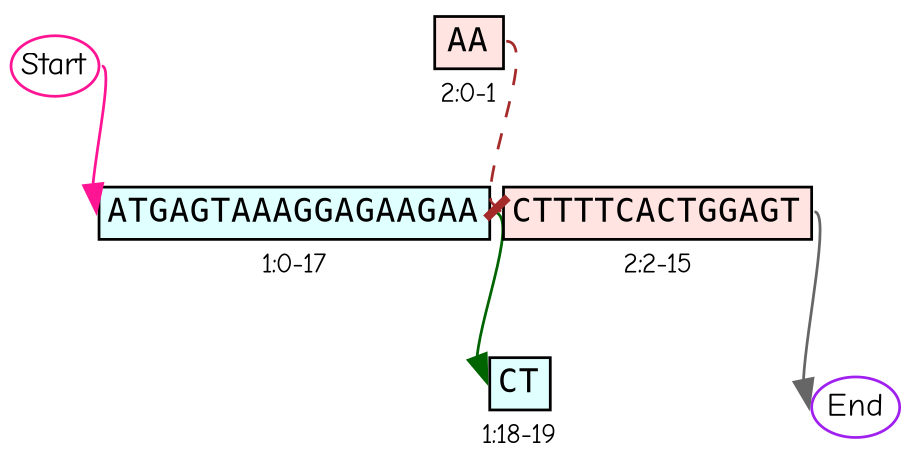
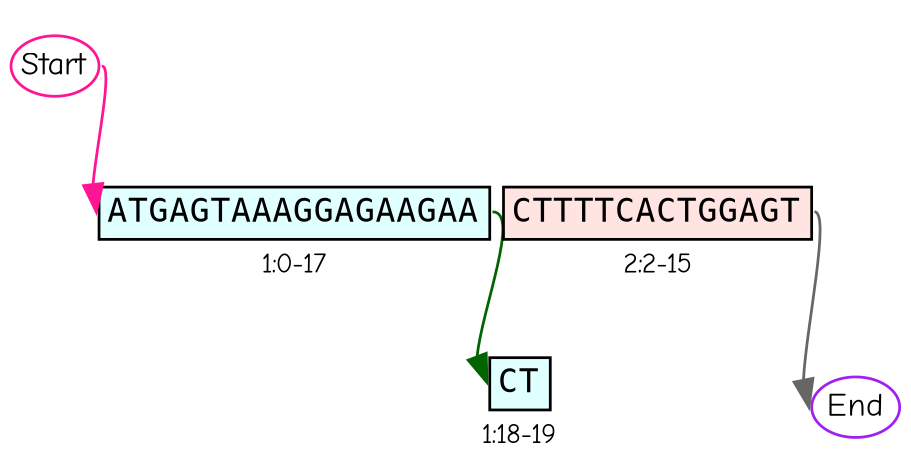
(308, 66) -> none
